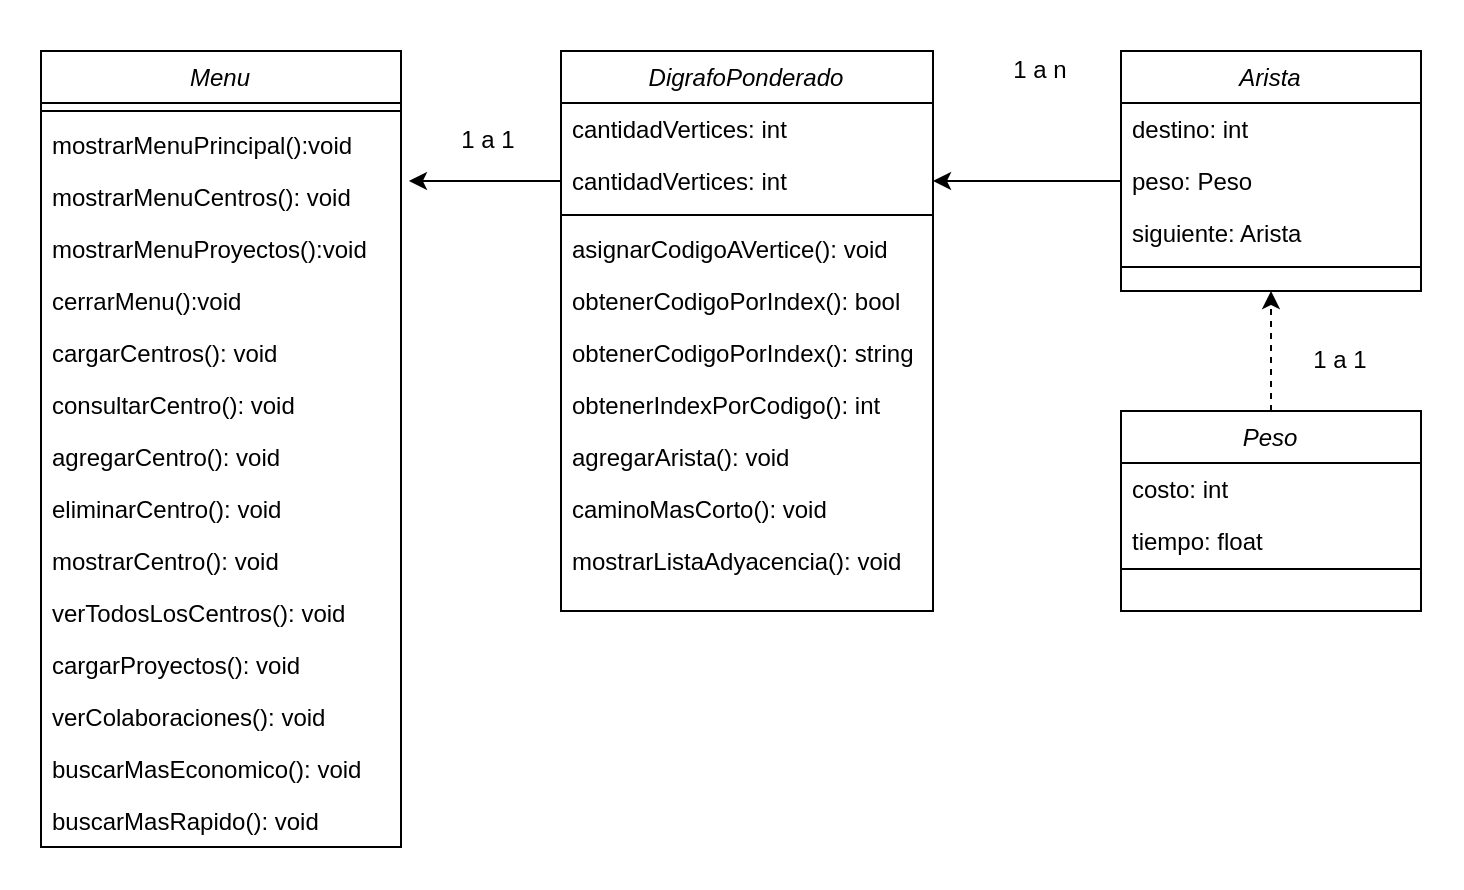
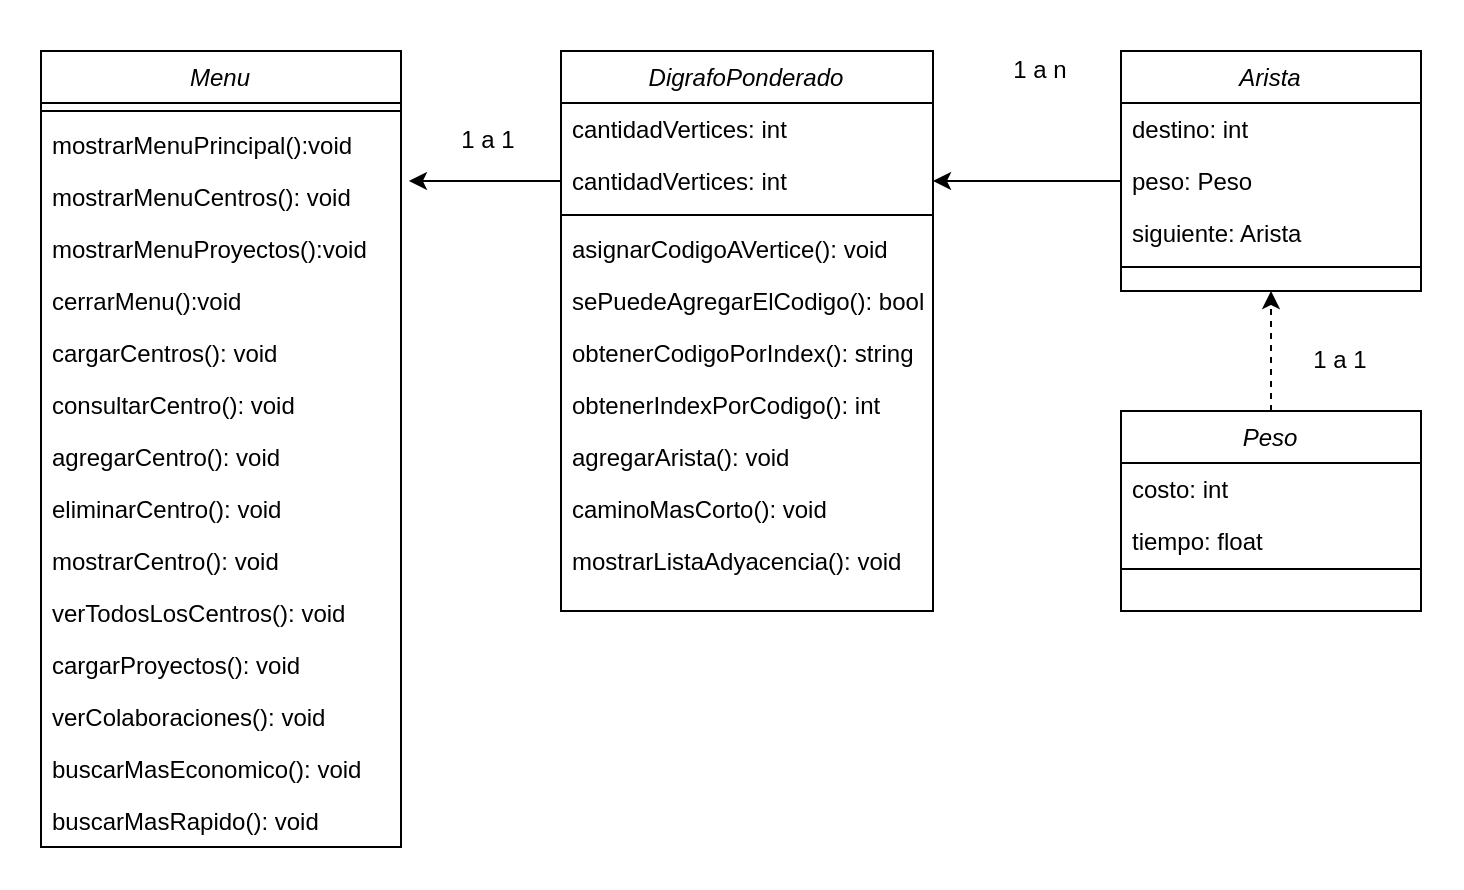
(754, 302) -> (758, 302)
